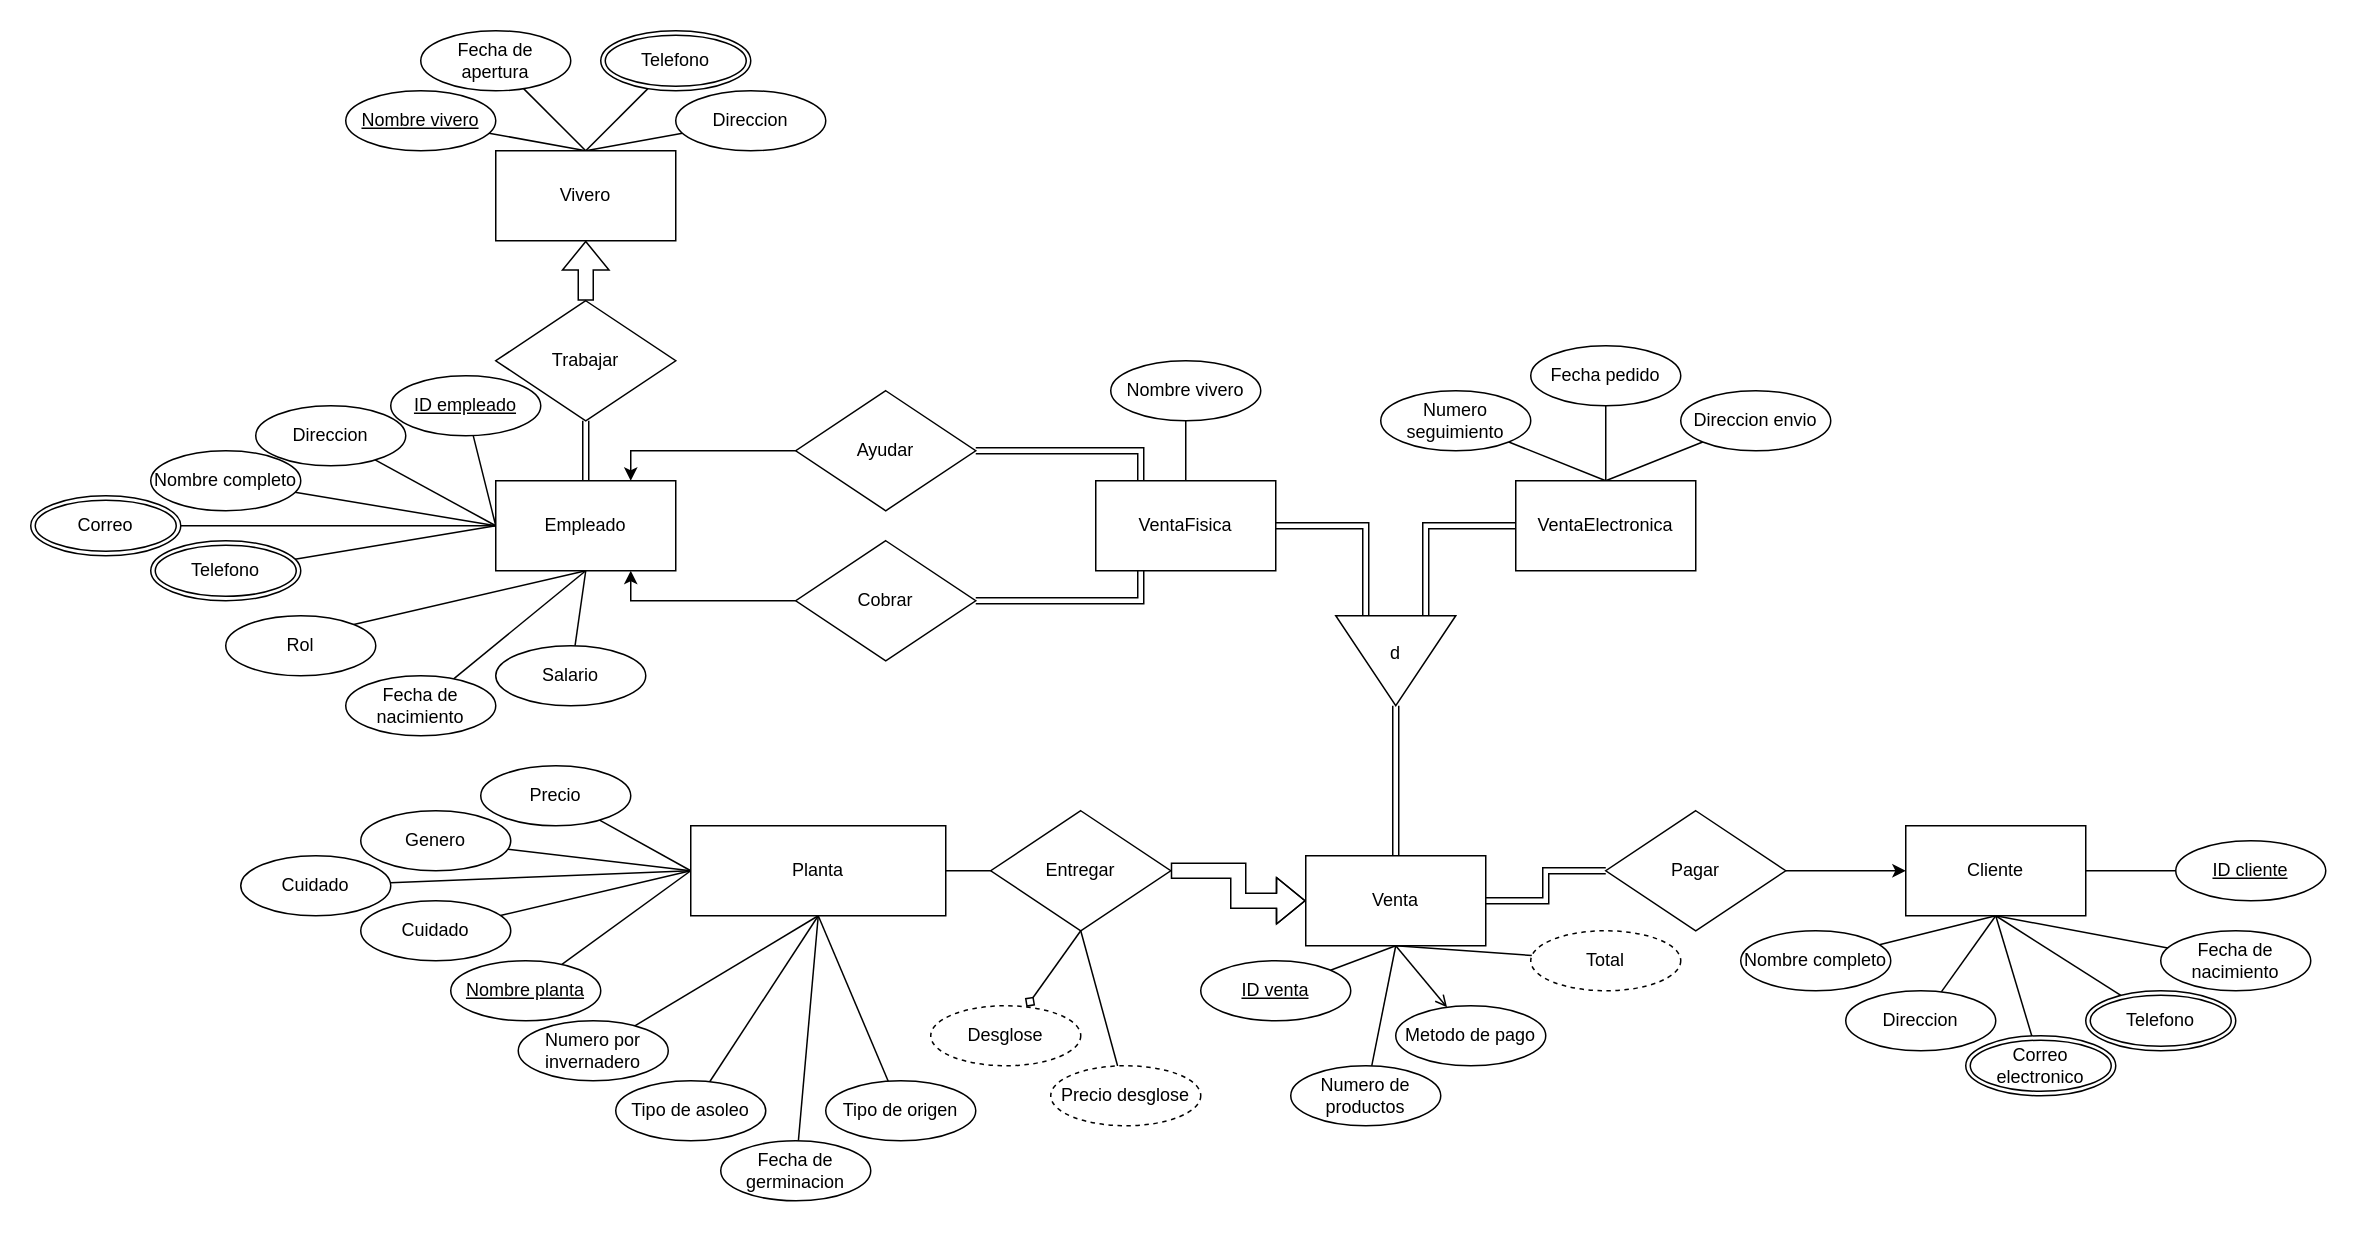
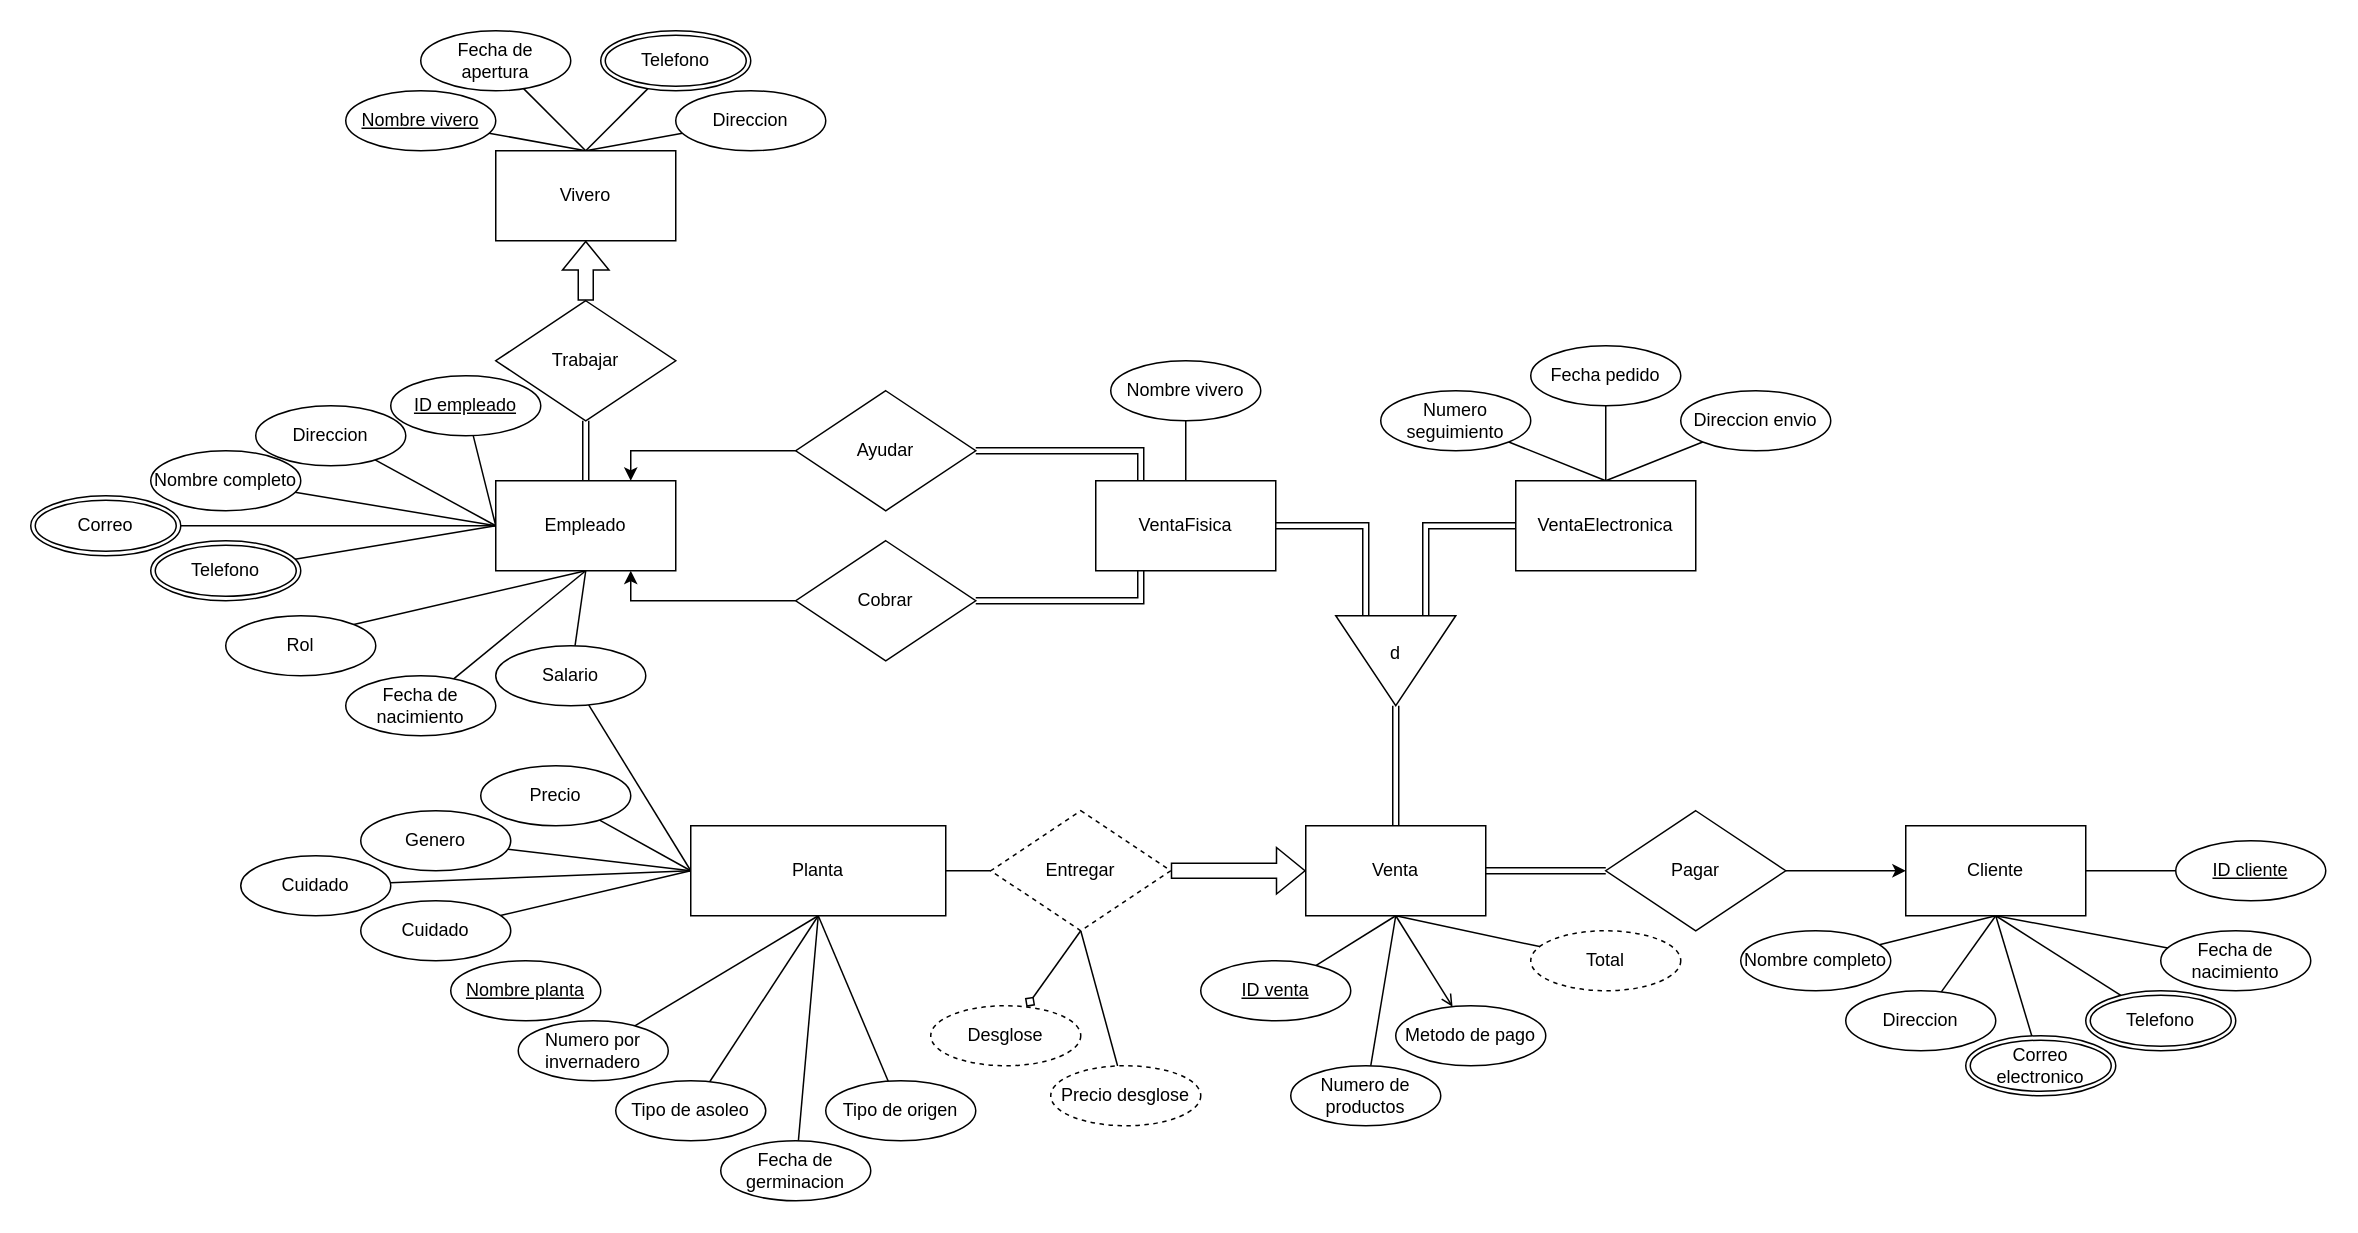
(1081, 871) -> (1081, 871)
(1396, 901) -> (1396, 871)
(626, 918) -> (639, 786)
